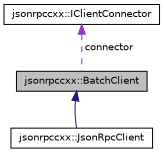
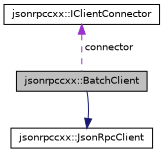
(75, 115) -> (88, 105)
